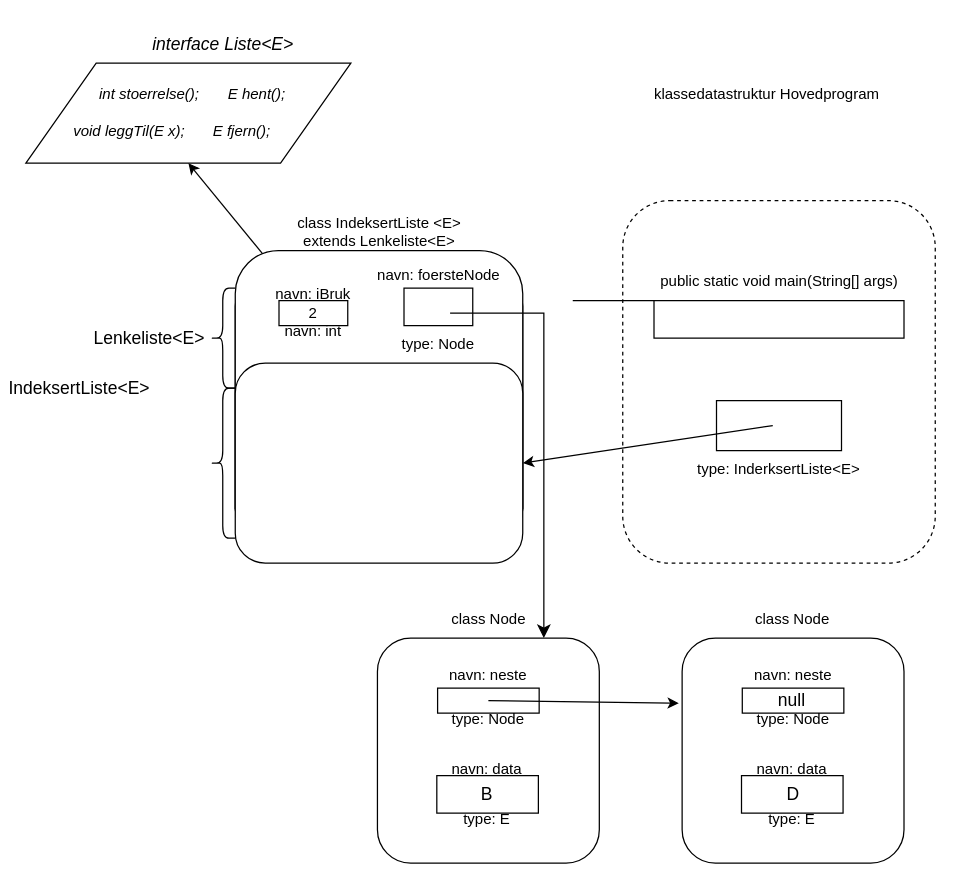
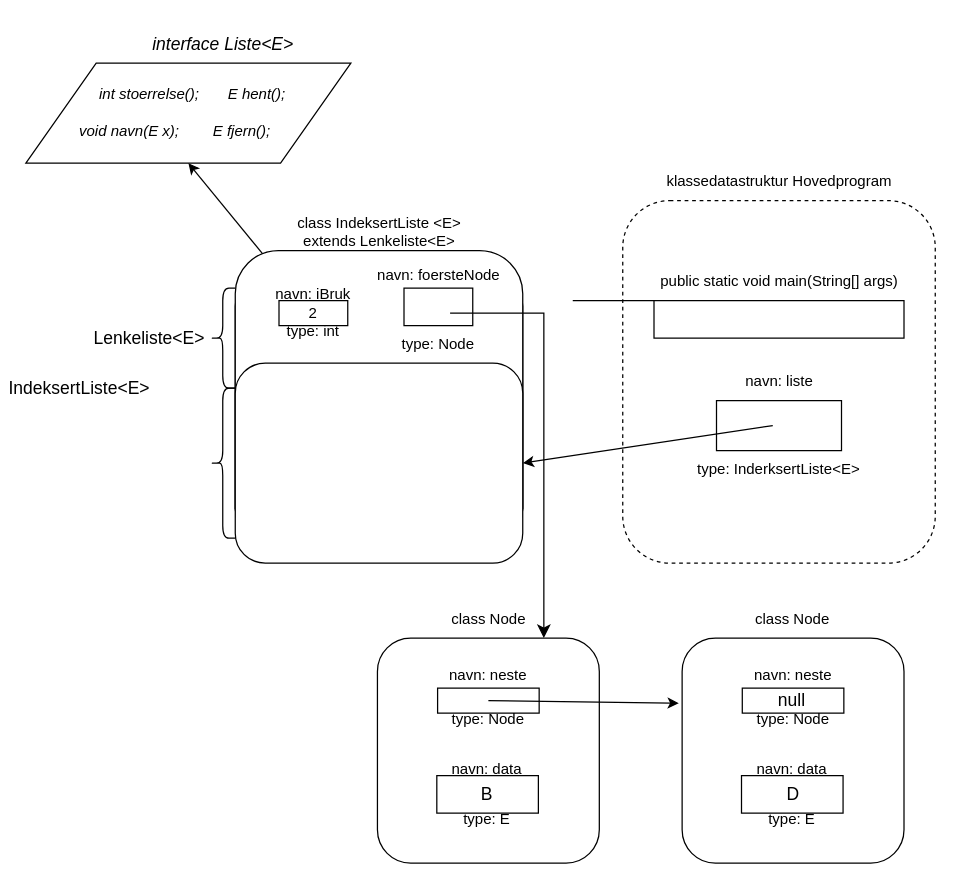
(766, 94) -> (779, 182)
(129, 132) -> (129, 132)
(313, 332) -> (313, 332)
none -> (779, 382)
